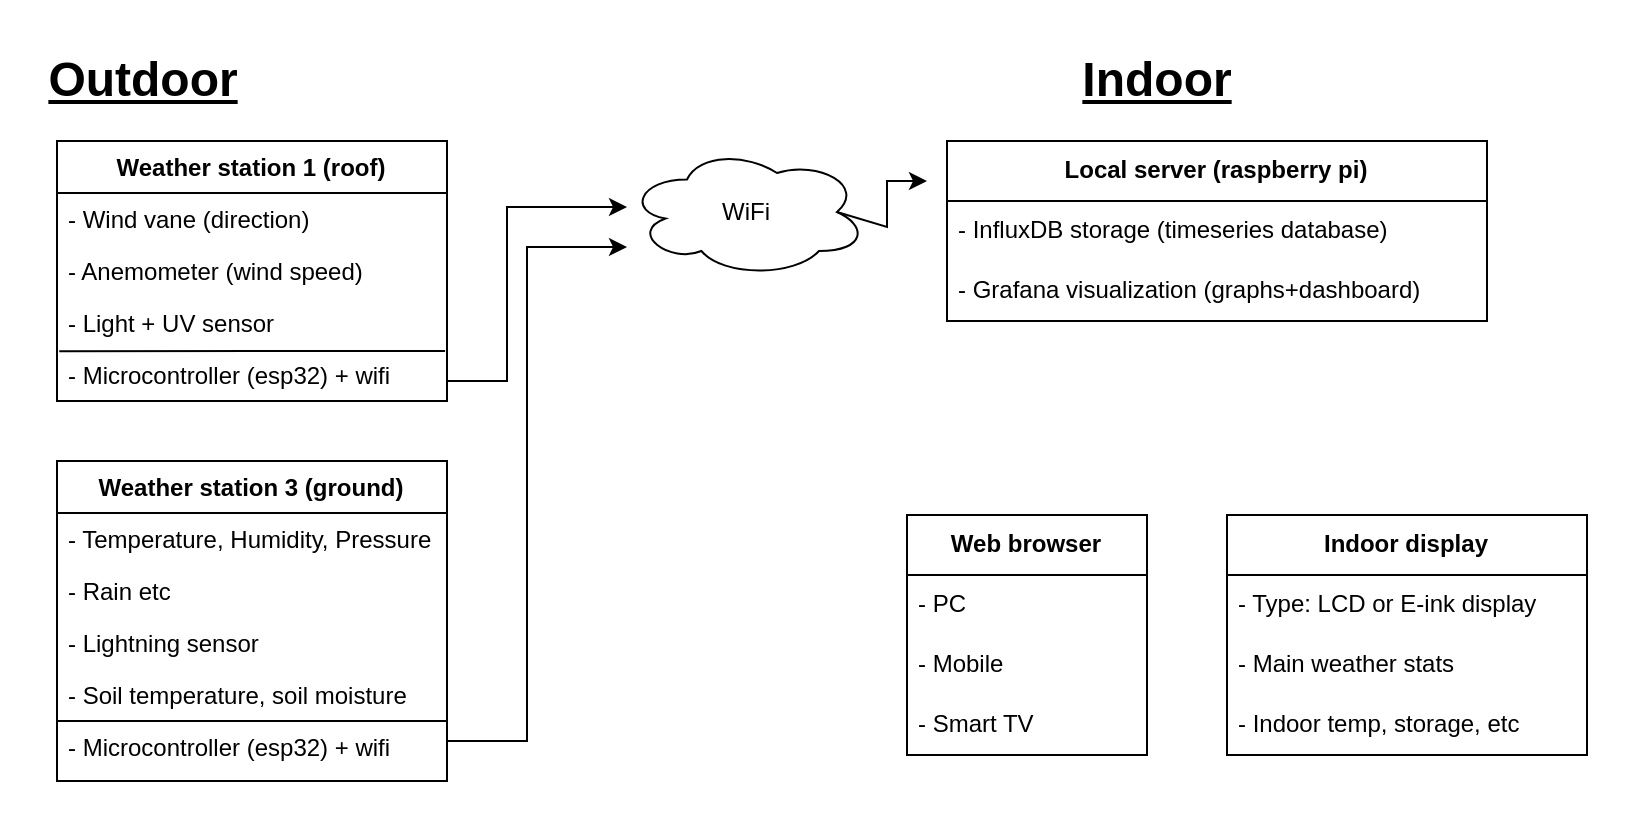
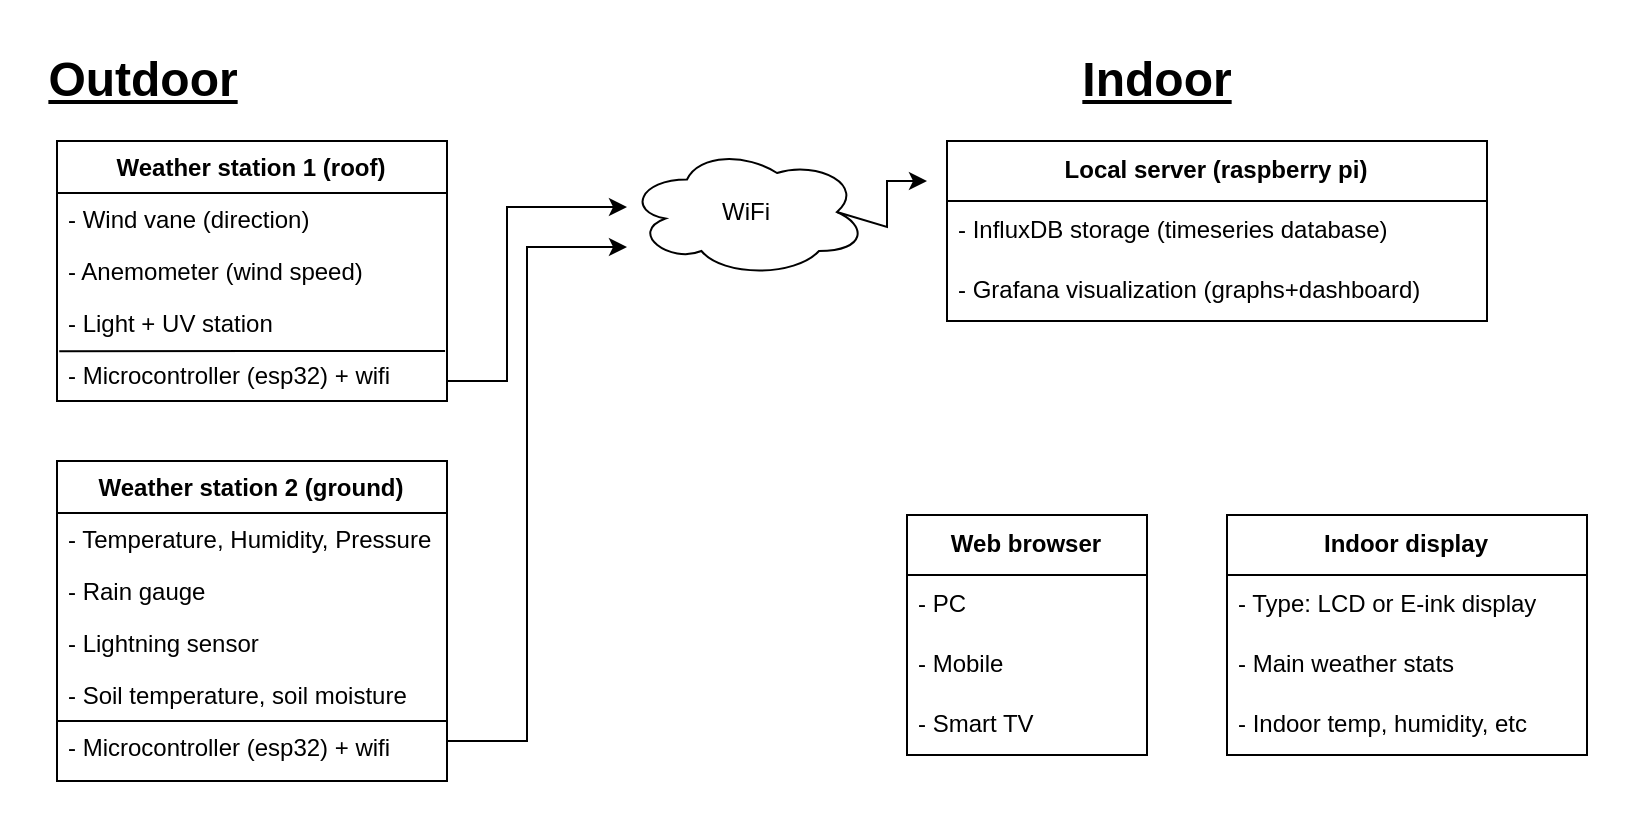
(180, 324) -> (184, 324)
(251, 488) -> (251, 488)
(126, 592) -> (139, 592)
(1402, 725) -> (1402, 725)
